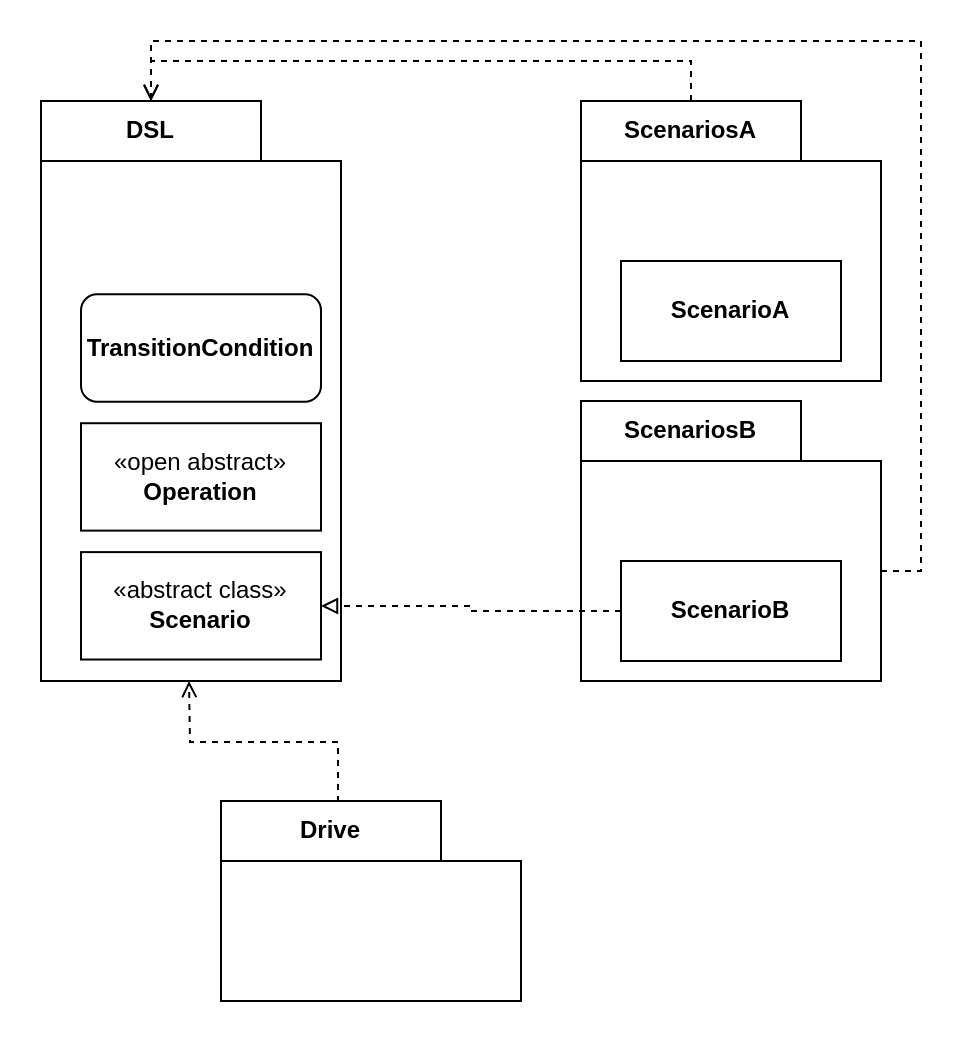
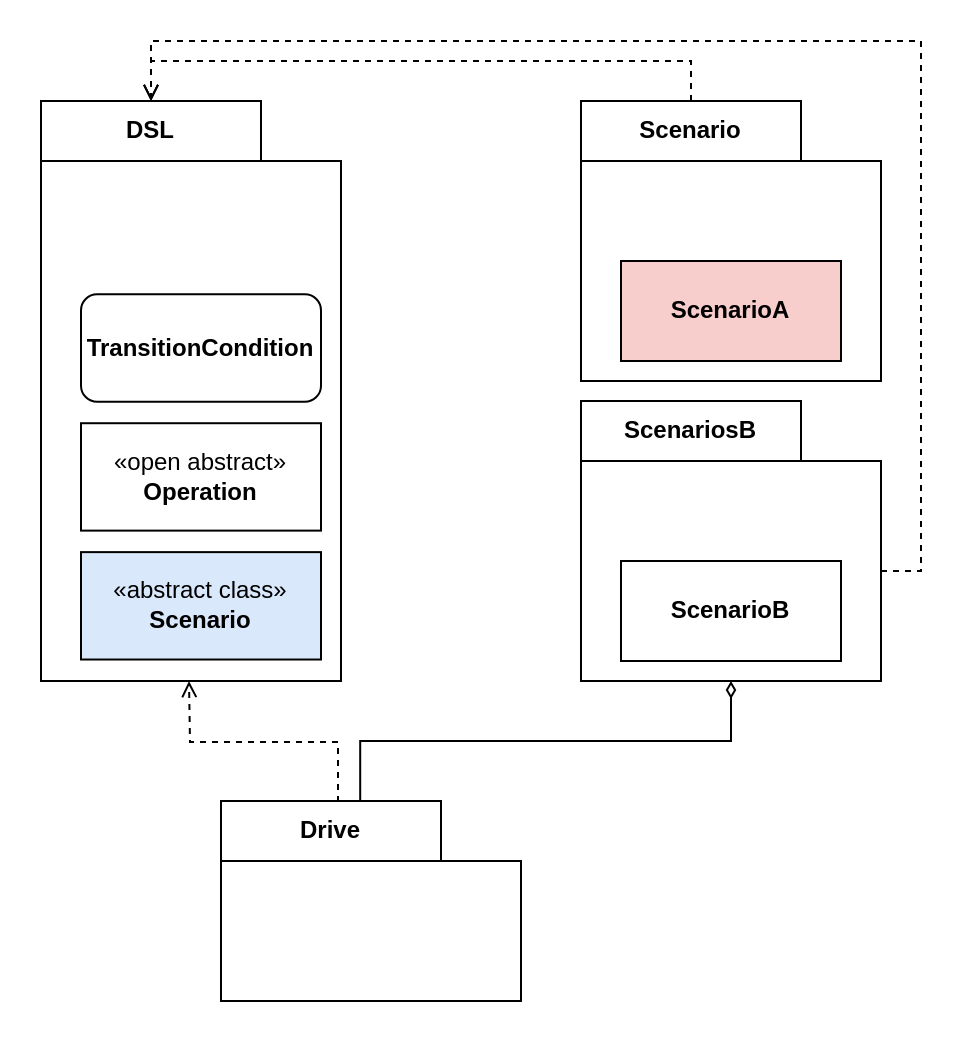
(691, 131) -> (691, 131)
(731, 311) -> (731, 311)
(201, 606) -> (201, 606)
(477, 611) -> none
none -> (538, 741)
